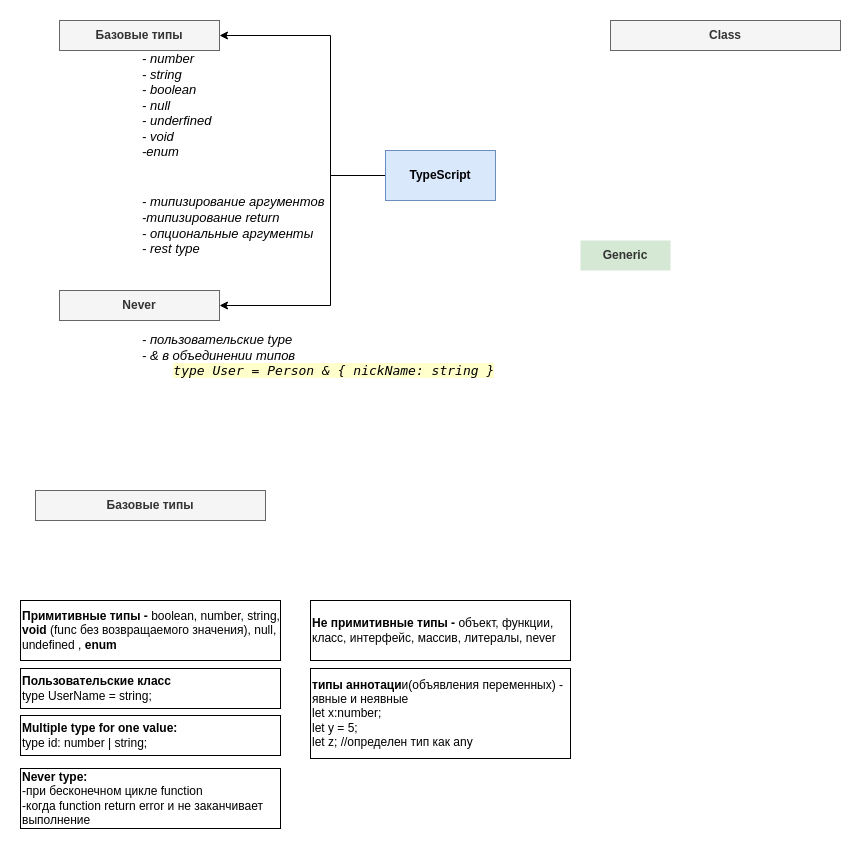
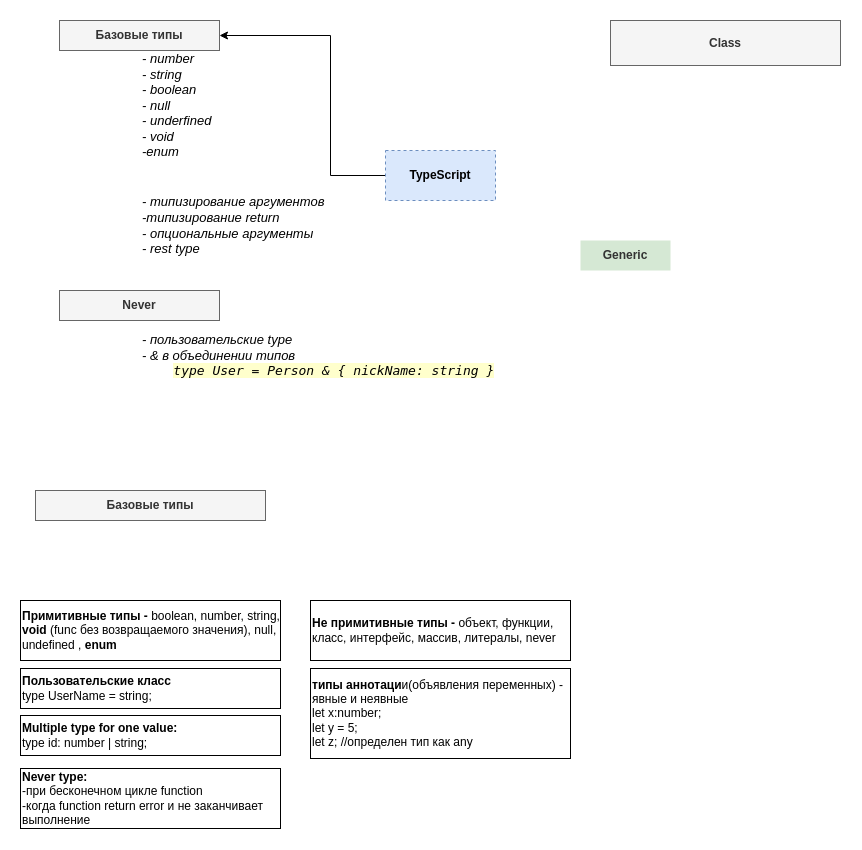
(726, 36) -> (726, 43)
(441, 176) -> (441, 176)
(331, 294) -> none
